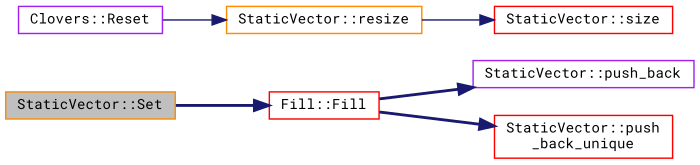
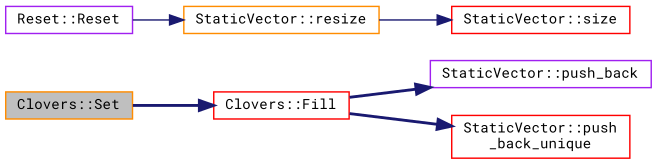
(90, 20) -> (69, 20)
(90, 105) -> (69, 105)
(324, 105) -> (281, 105)
